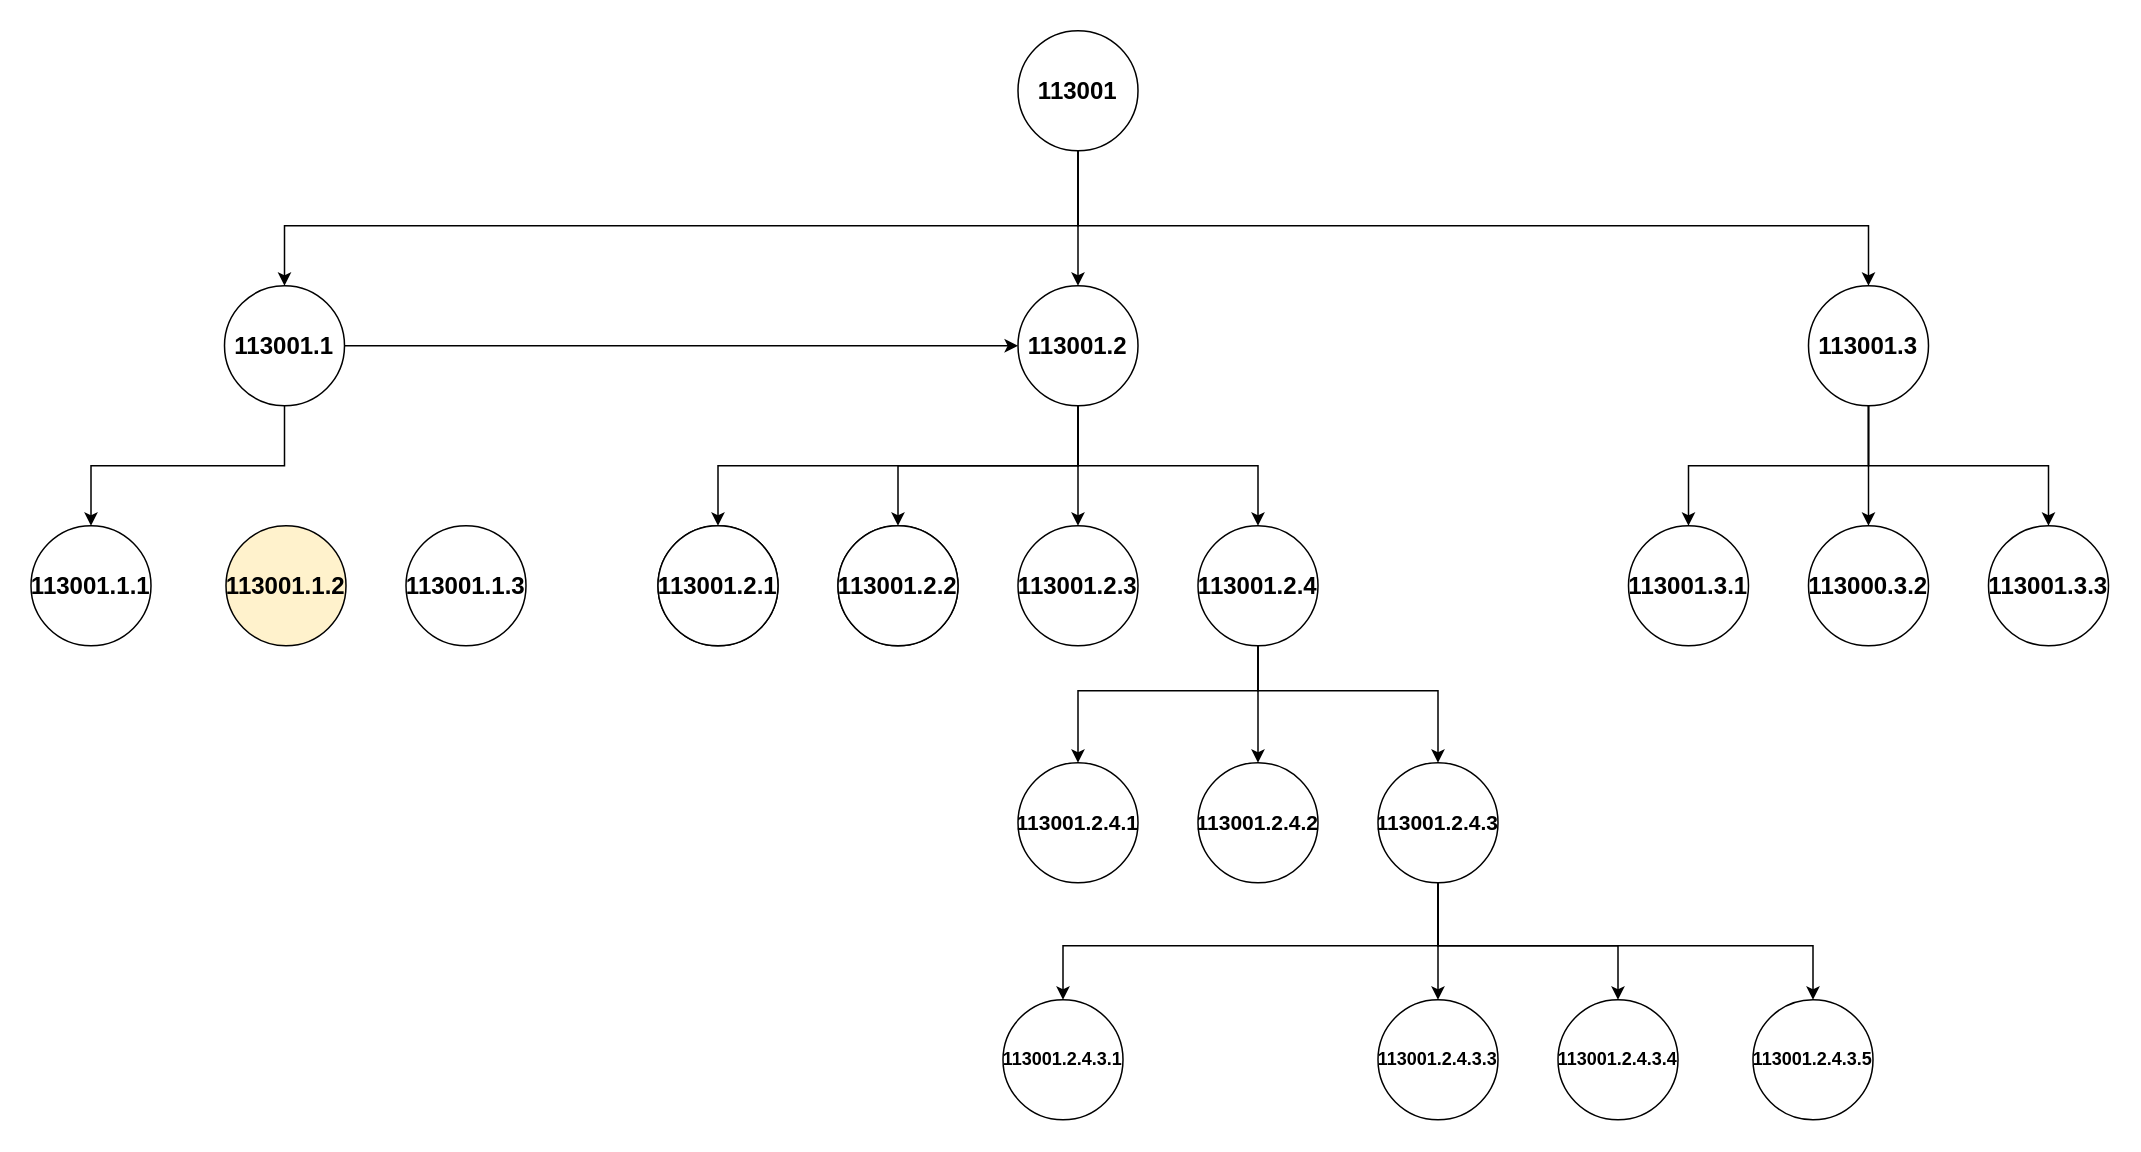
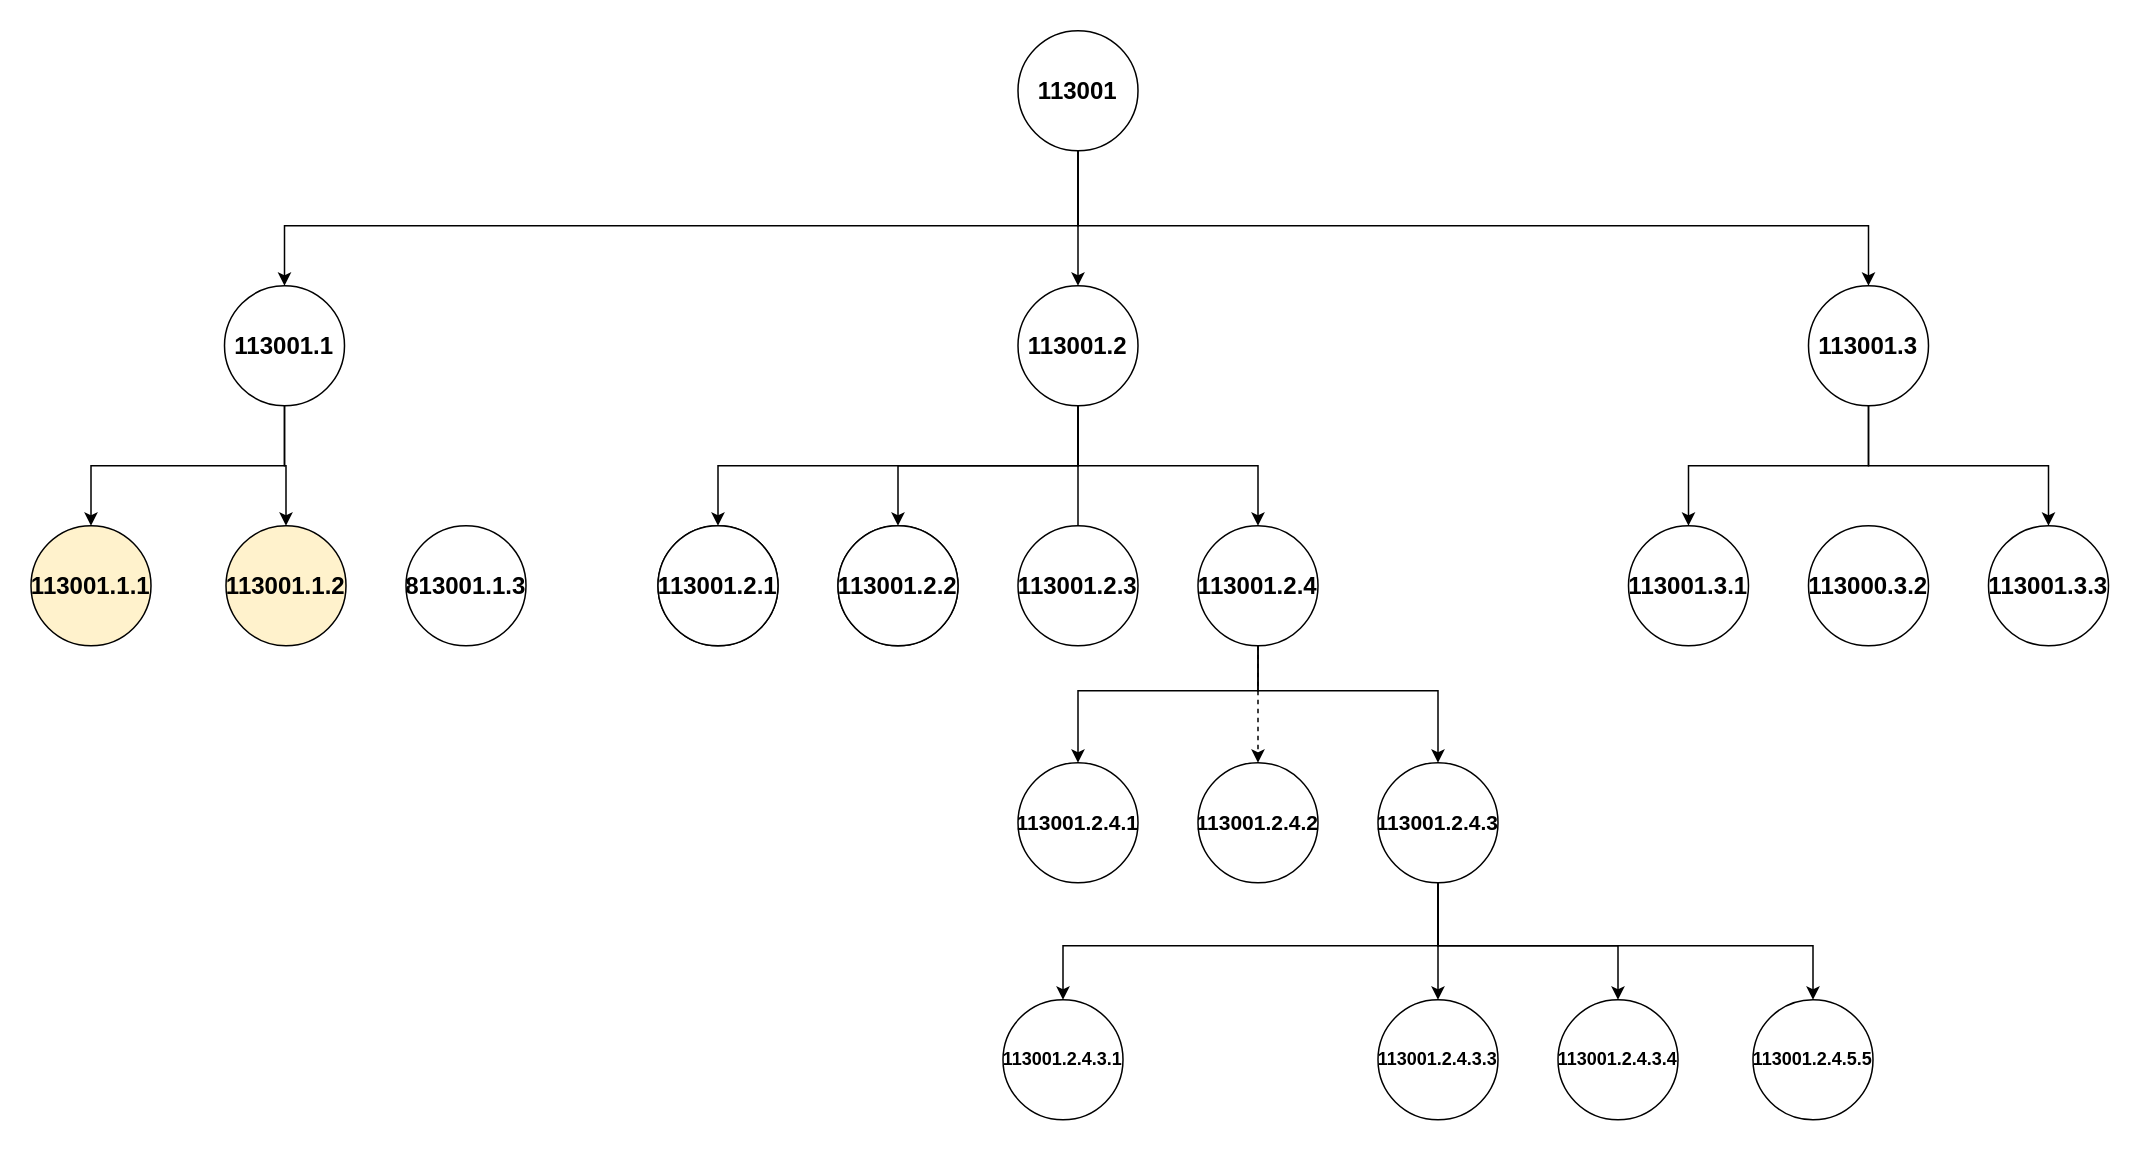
(676, 346) -> (286, 491)
(1868, 492) -> none
(1078, 514) -> (1078, 518)
(91, 586) -> (91, 586)
(466, 586) -> (466, 586)
(1258, 723) -> (1258, 723)
(1813, 1060) -> (1813, 1060)
